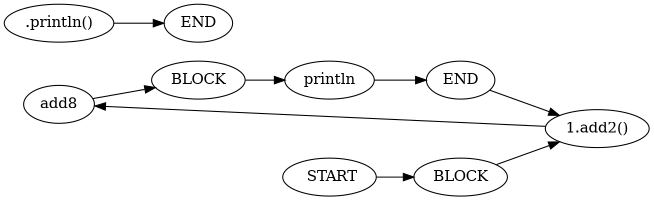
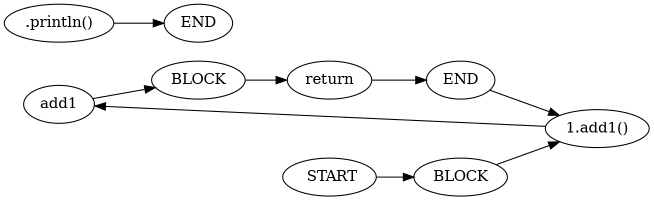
(330, 80) -> (330, 80)
(59, 104) -> (59, 104)
(597, 129) -> (597, 129)
